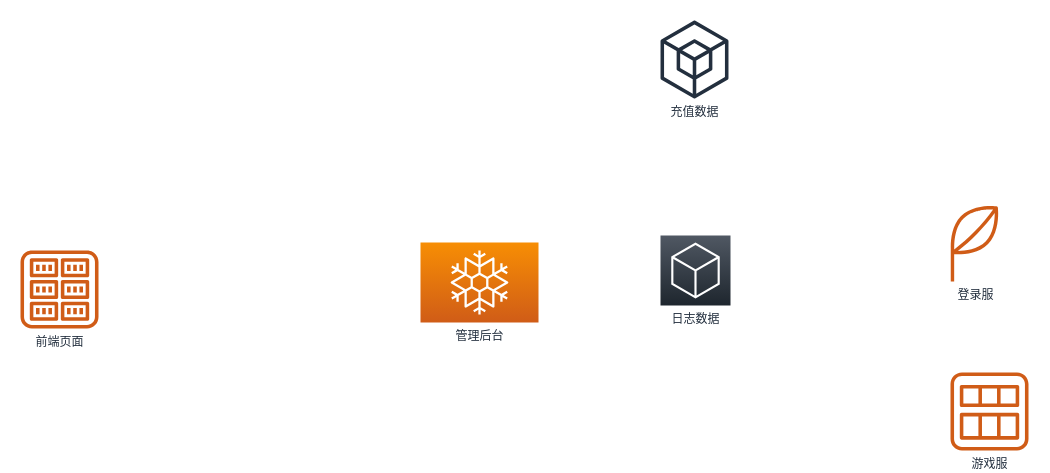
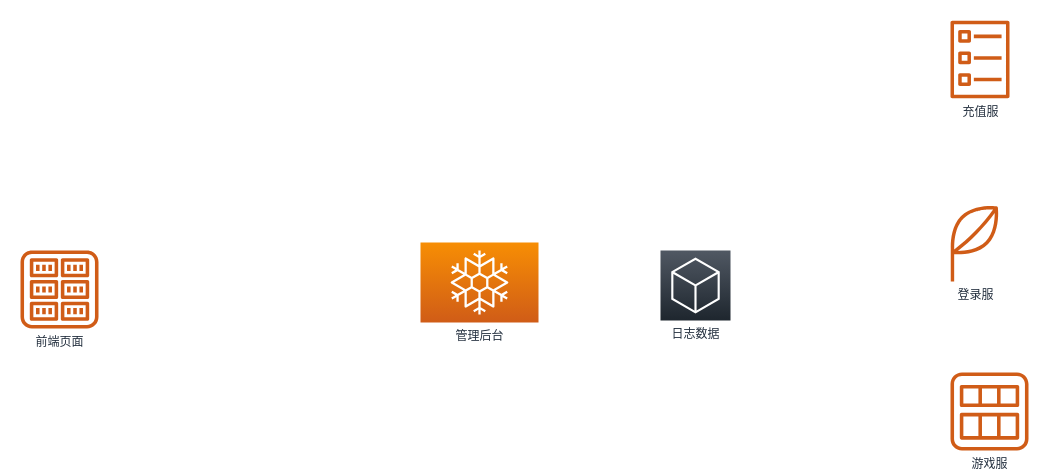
(695, 60) -> none
none -> (980, 60)
(696, 271) -> (696, 286)
